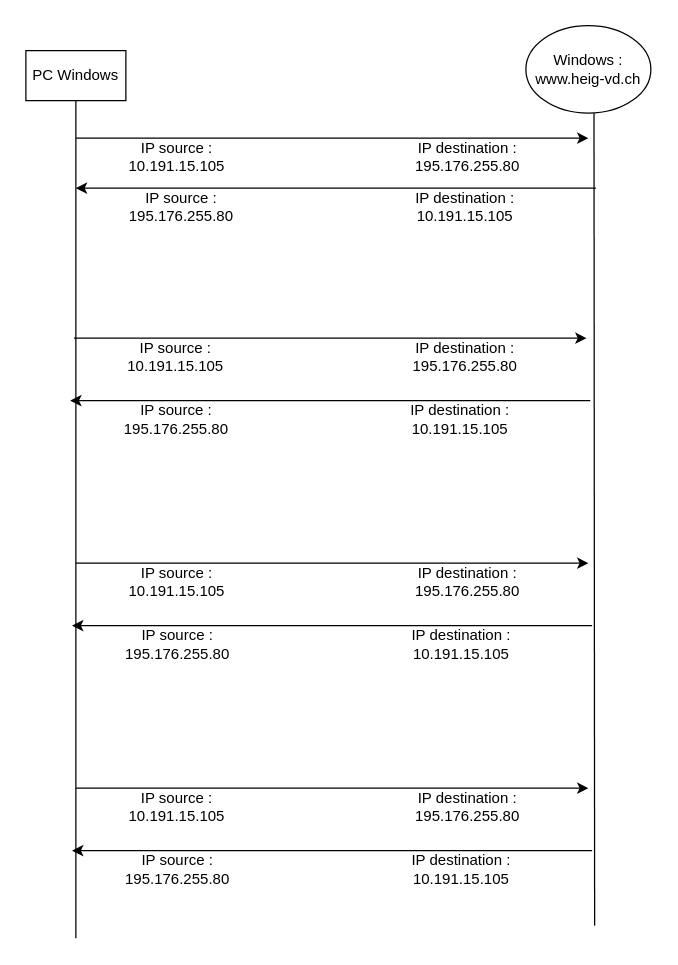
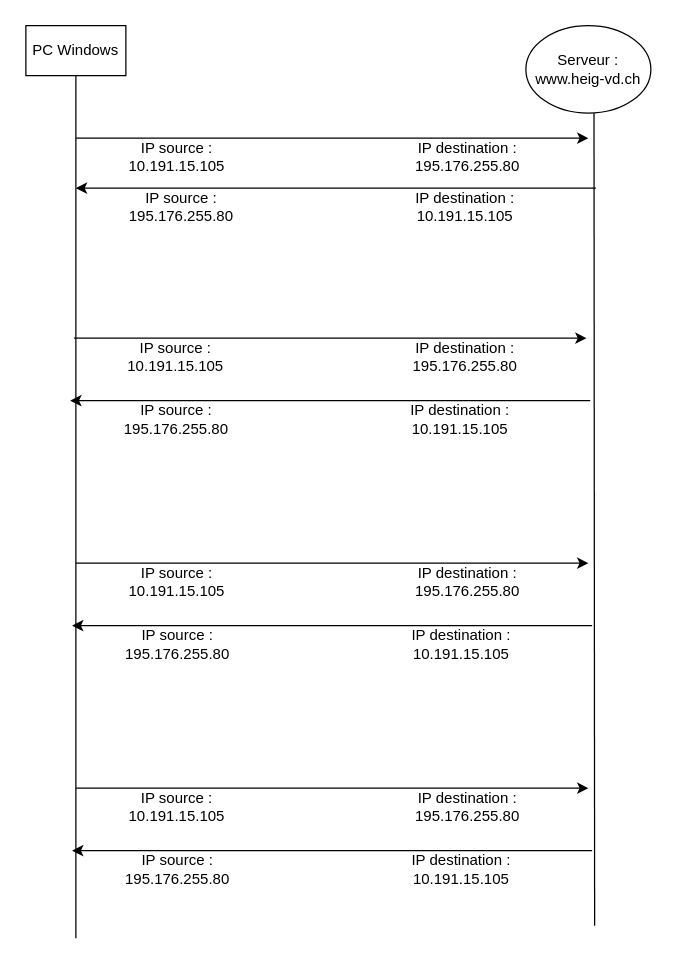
(588, 69) -> (588, 69)
(76, 76) -> (76, 51)
